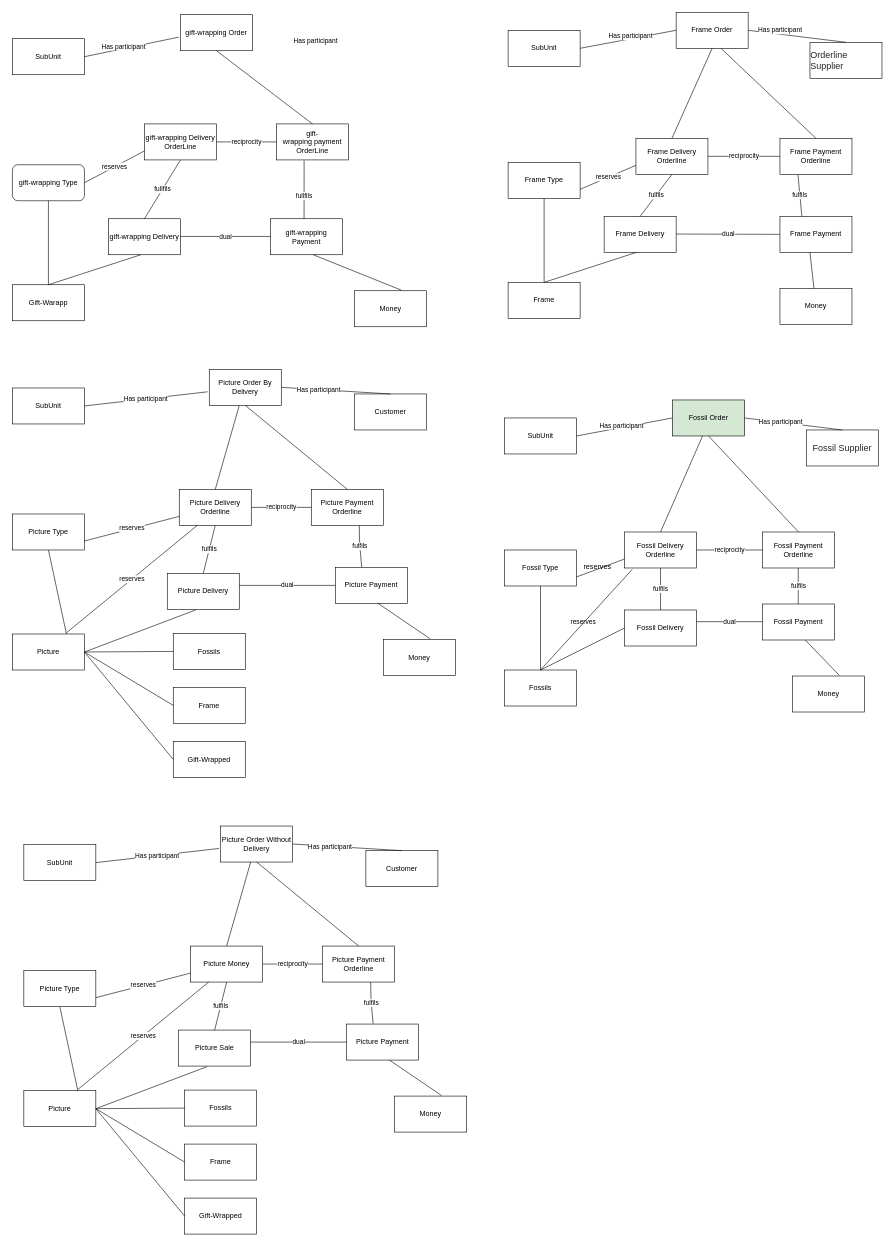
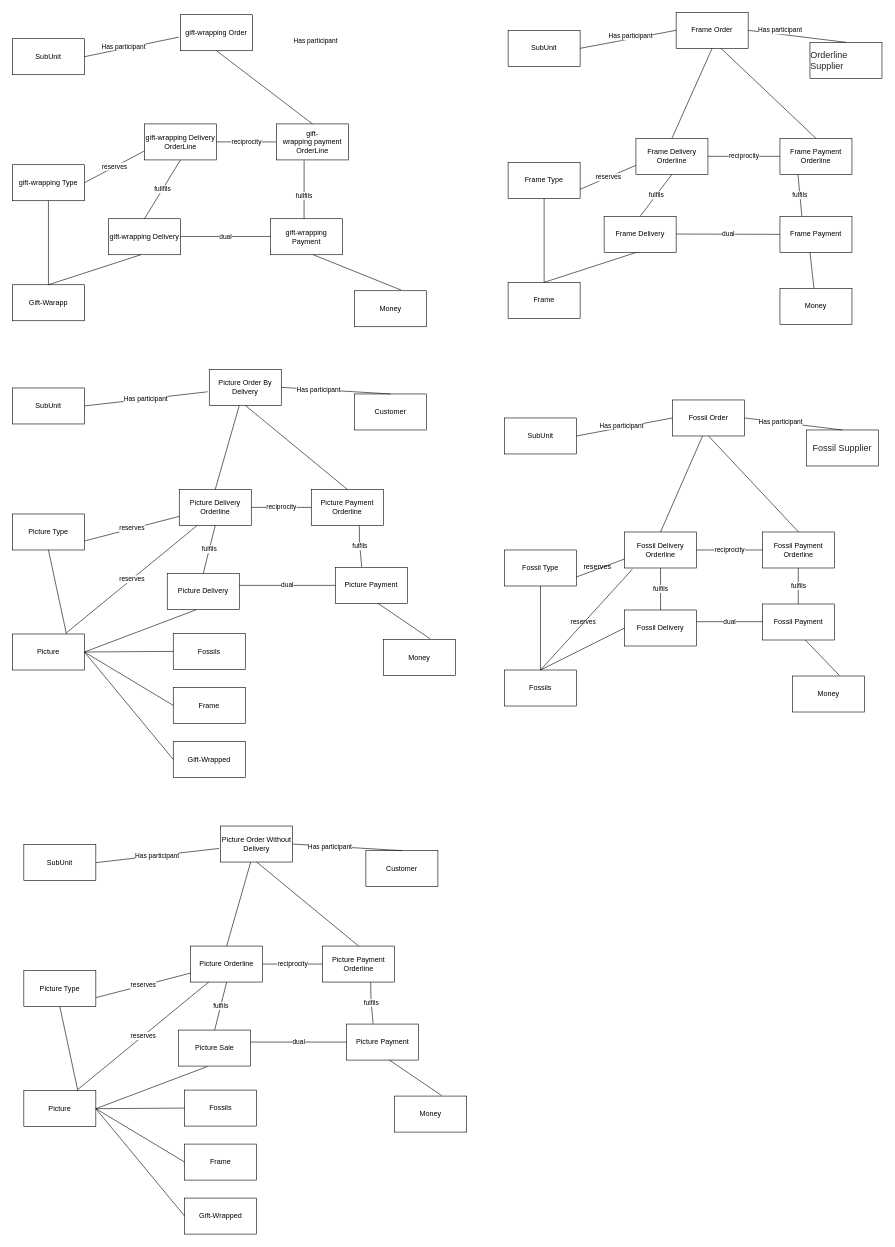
(48, 183) -> (48, 183)
(708, 418) -> (708, 418)
(227, 964) -> (227, 964)
